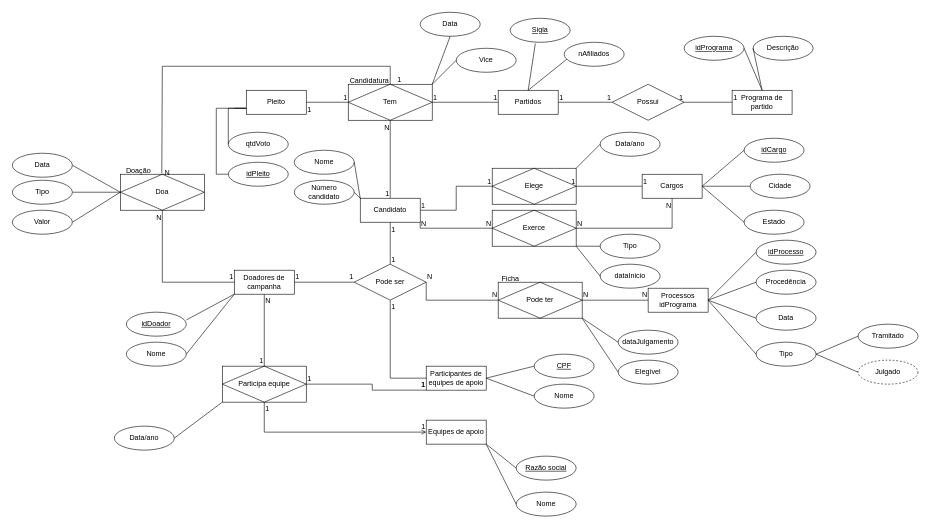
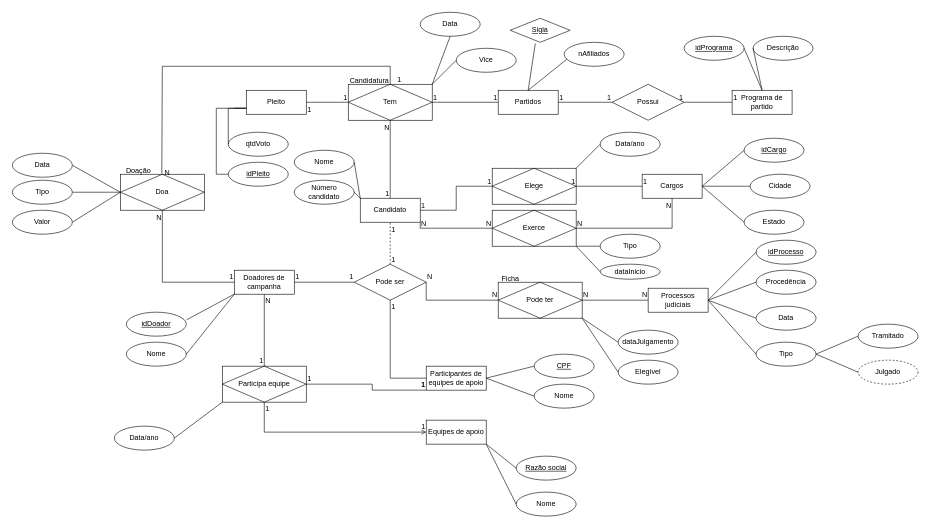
(540, 30) -> (540, 30)
(390, 243) -> (390, 243)
(630, 276) -> (630, 272)
(678, 300) -> (678, 300)
